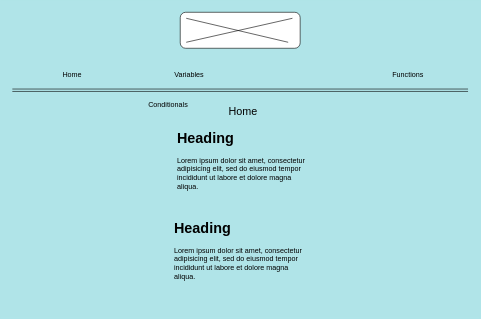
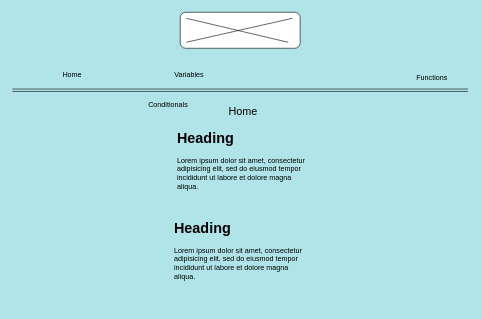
(408, 75) -> (432, 78)
